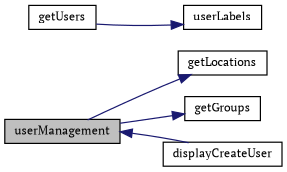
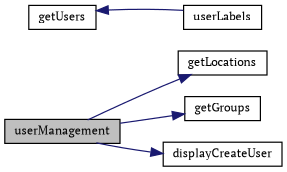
(134, 25) -> (146, 9)
(161, 137) -> (123, 148)
